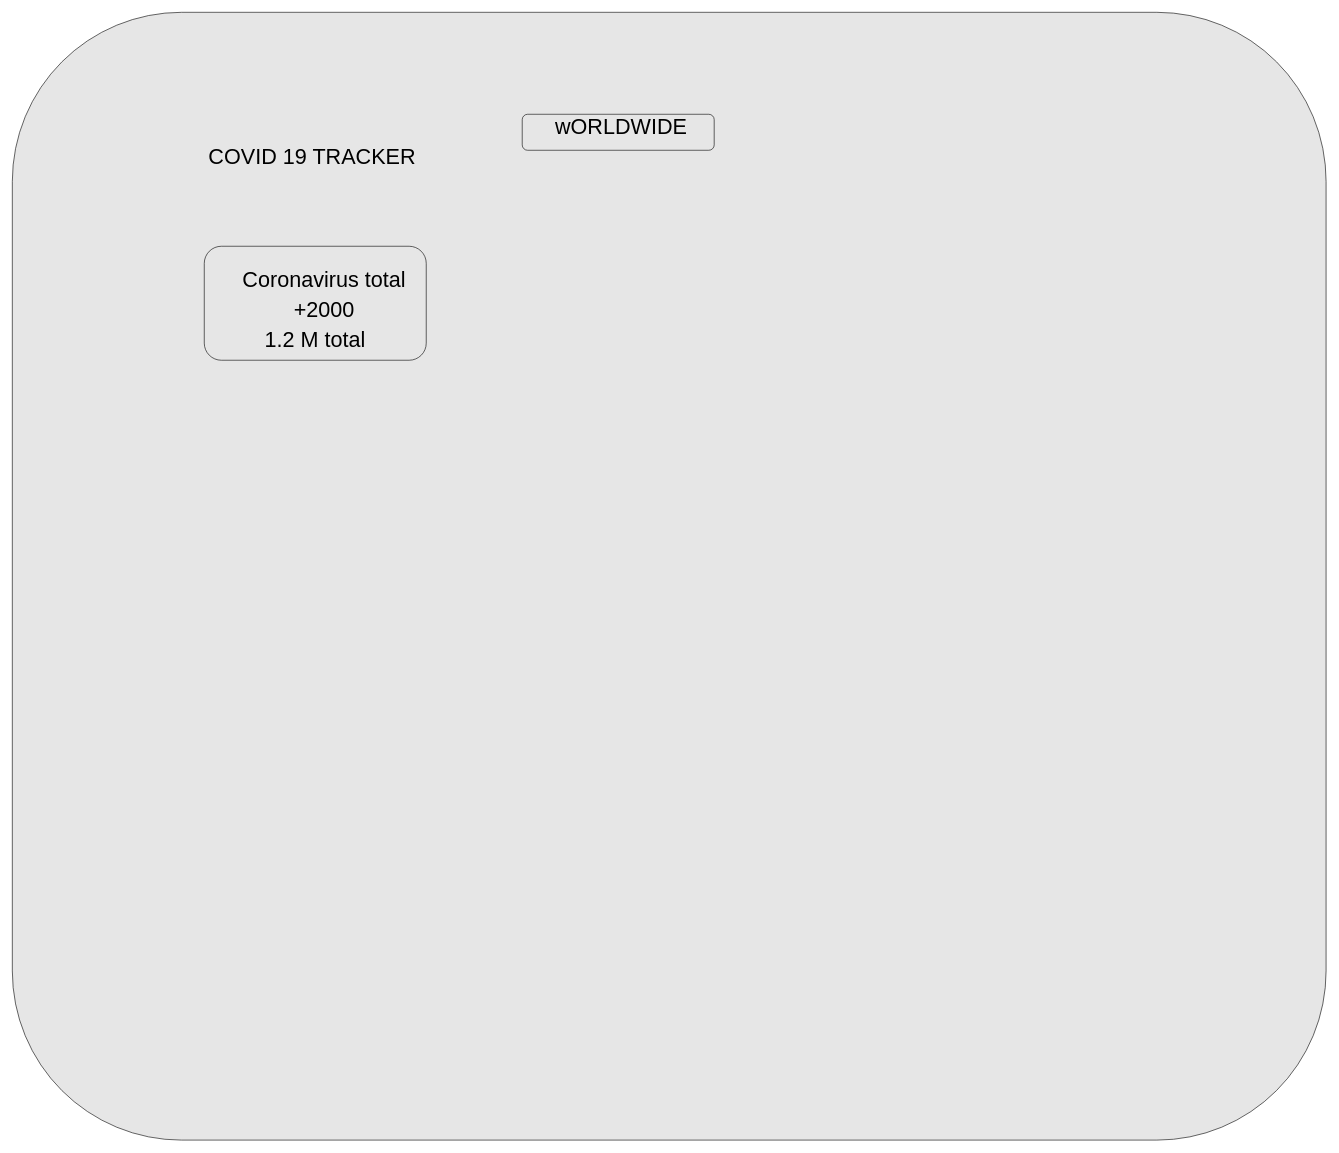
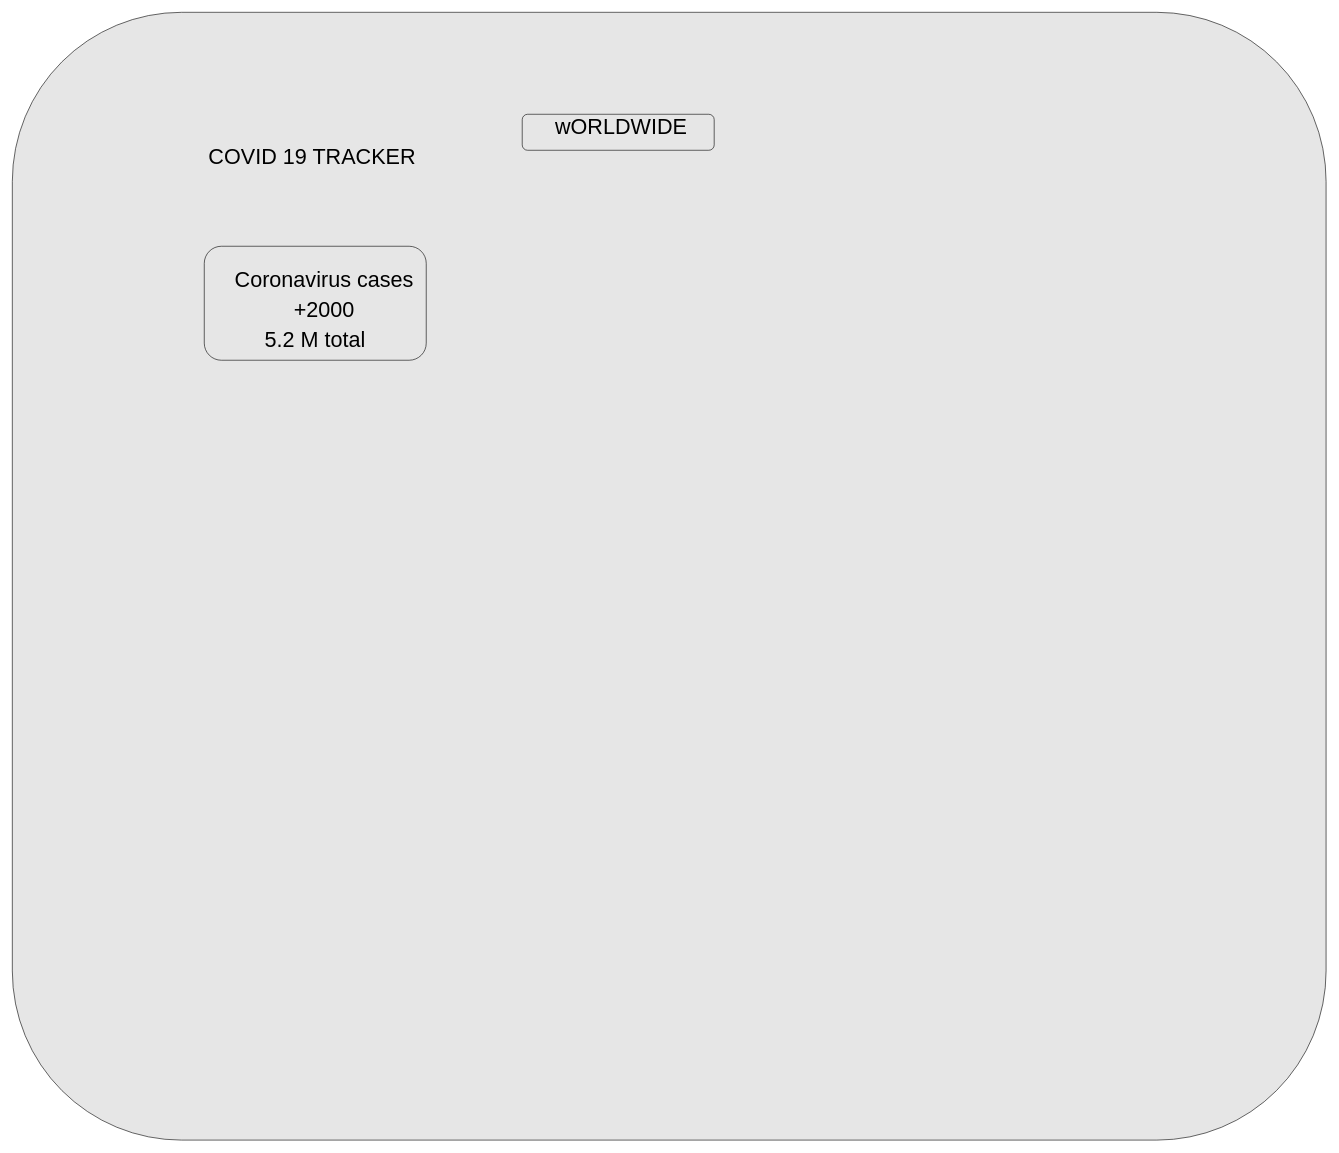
(324, 279) -> (324, 279)
(315, 339) -> (315, 339)
